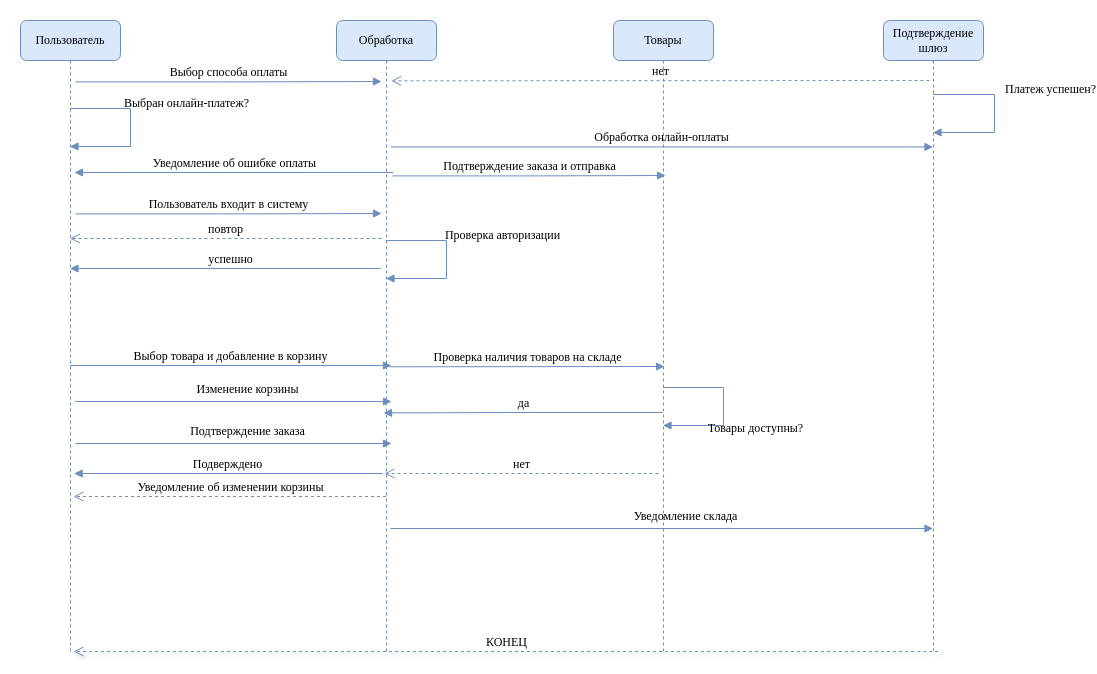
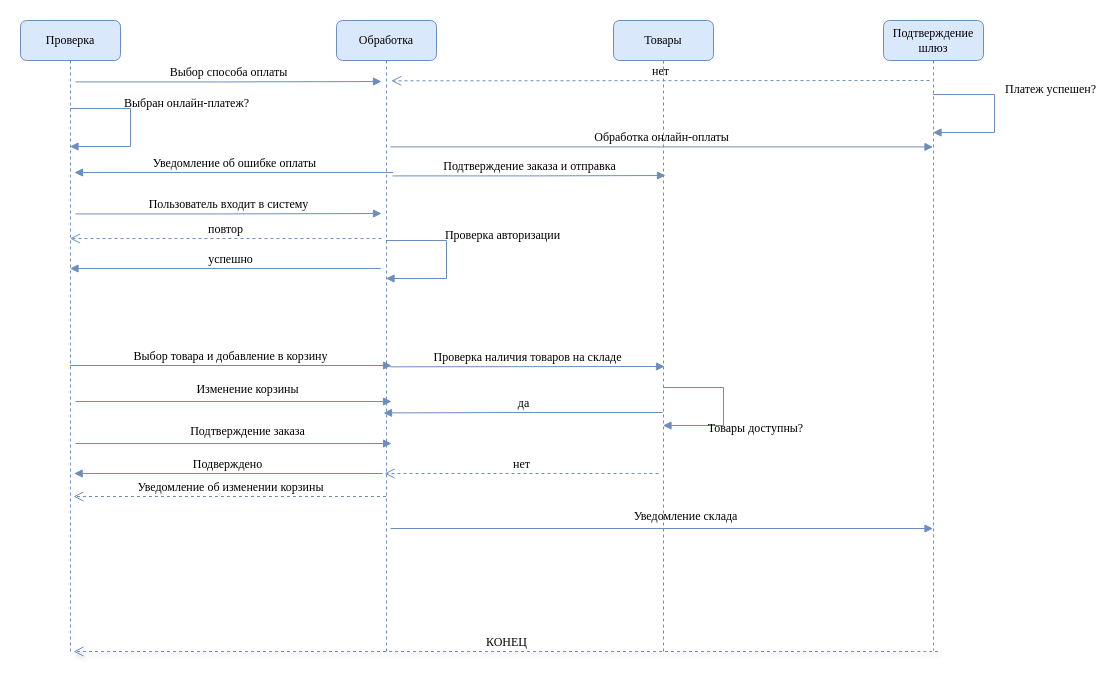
(71, 41) -> (71, 41)
